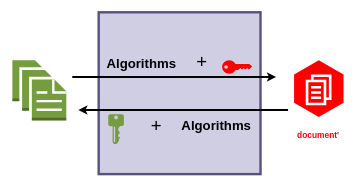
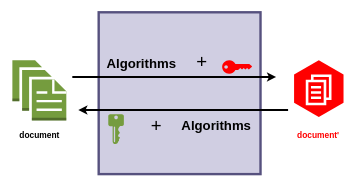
none -> (39, 135)
